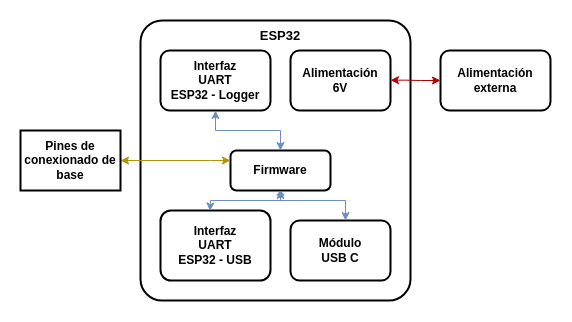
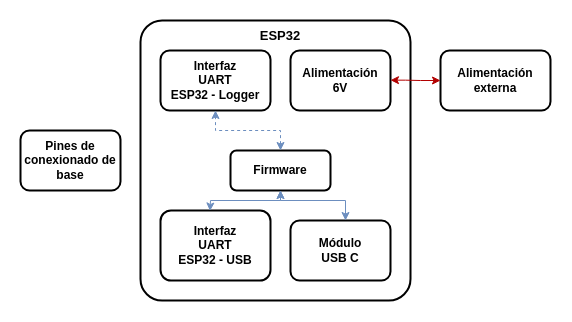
(248, 131) -> (248, 131)
(71, 161) -> (71, 161)
(175, 161) -> none
(276, 201) -> (276, 201)
